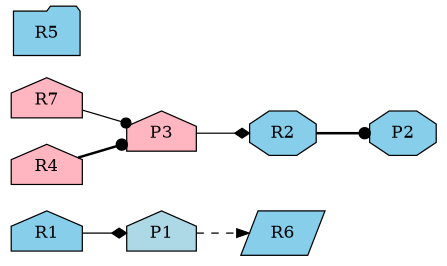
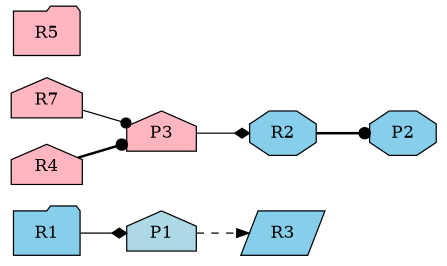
(47, 33) -> (47, 33)
(47, 233) -> (47, 233)
(283, 233) -> (283, 233)
